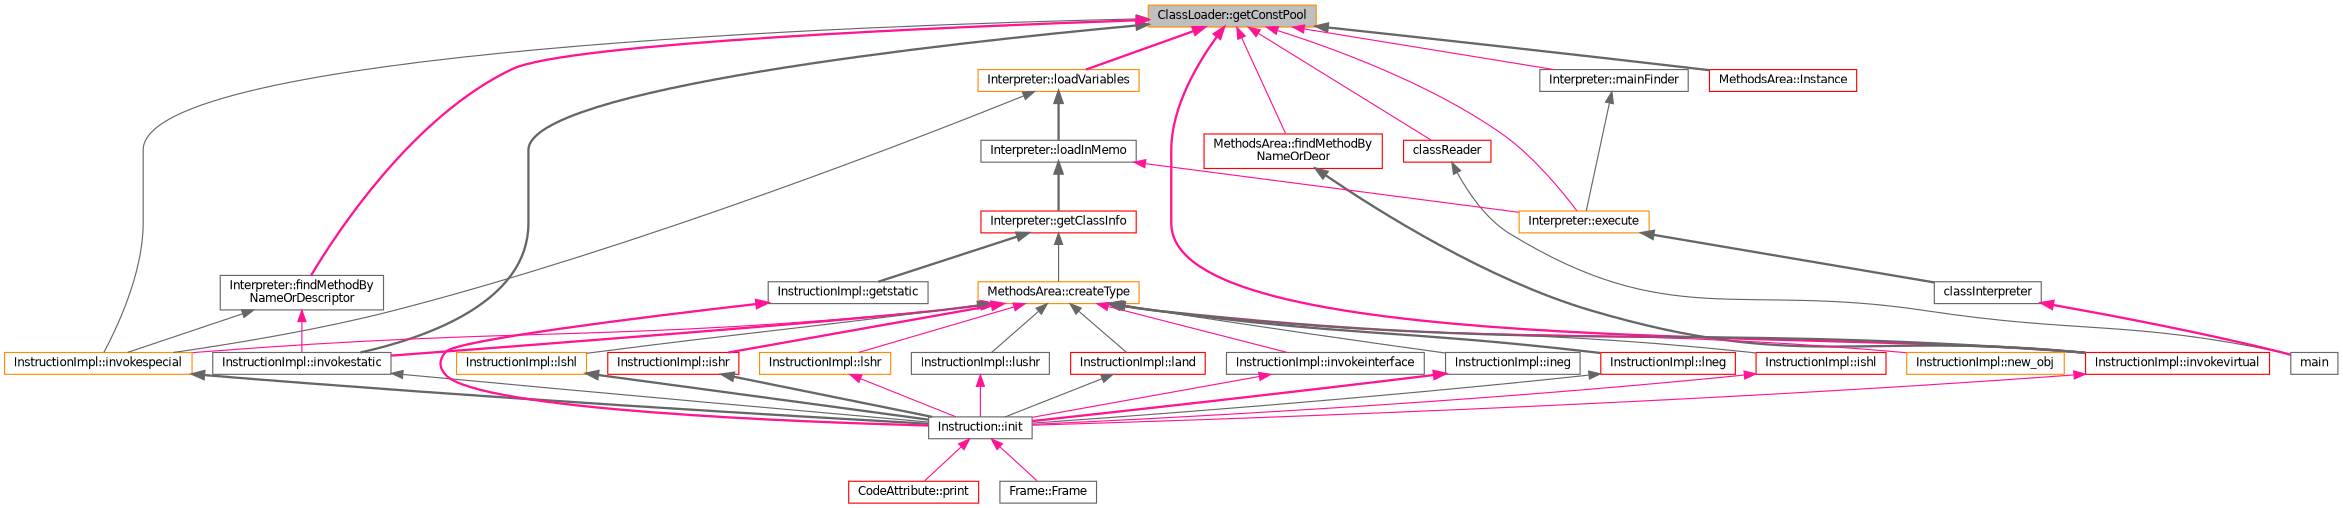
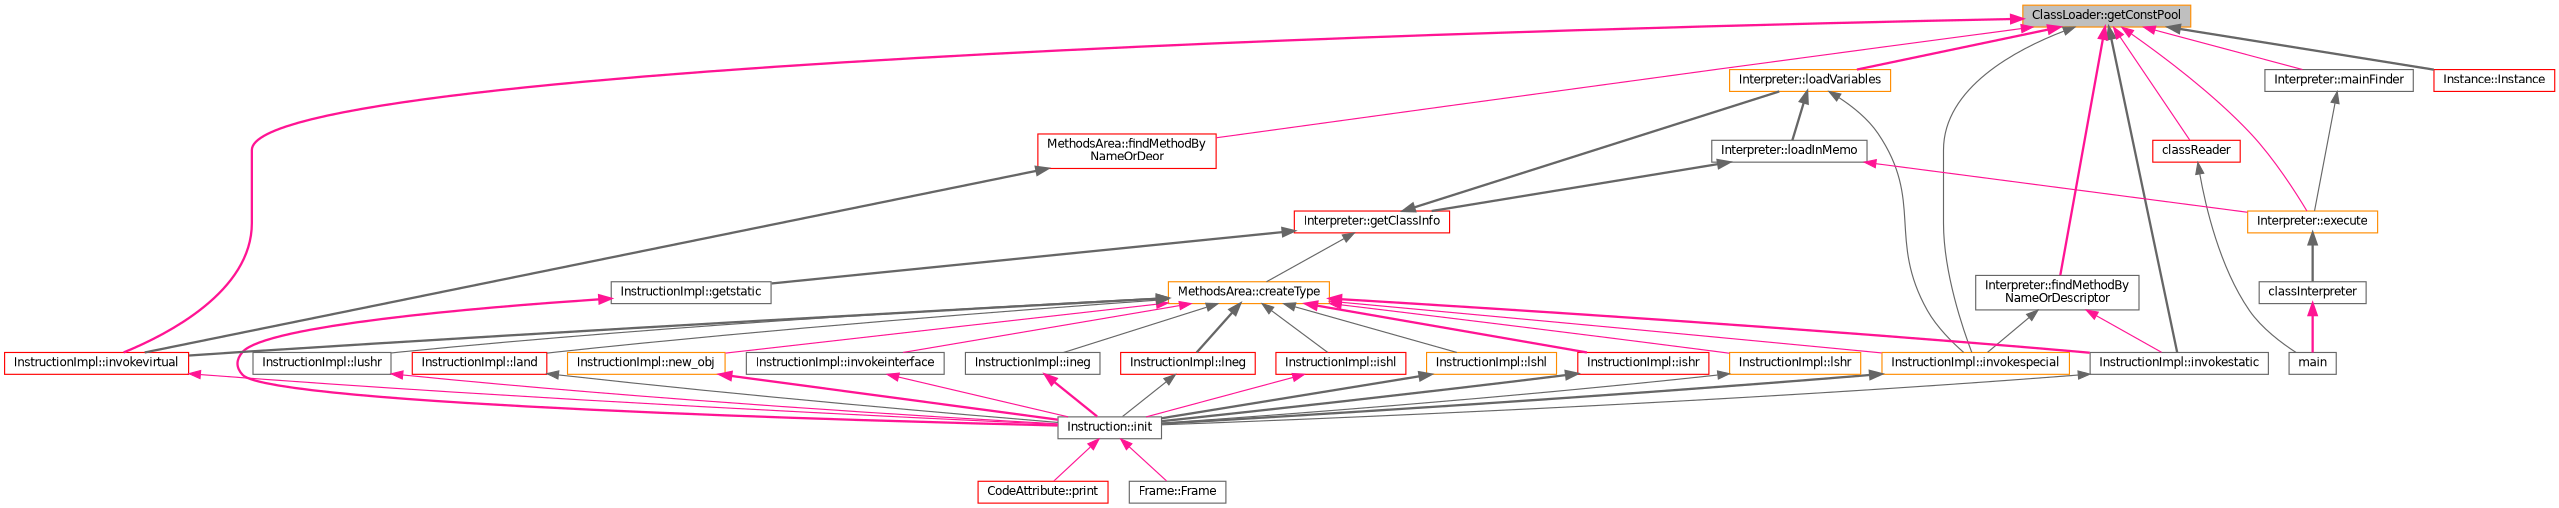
(1783, 80) -> (2494, 80)
none -> (1597, 149)
none -> (895, 398)
(908, 398) -> (1551, 392)
